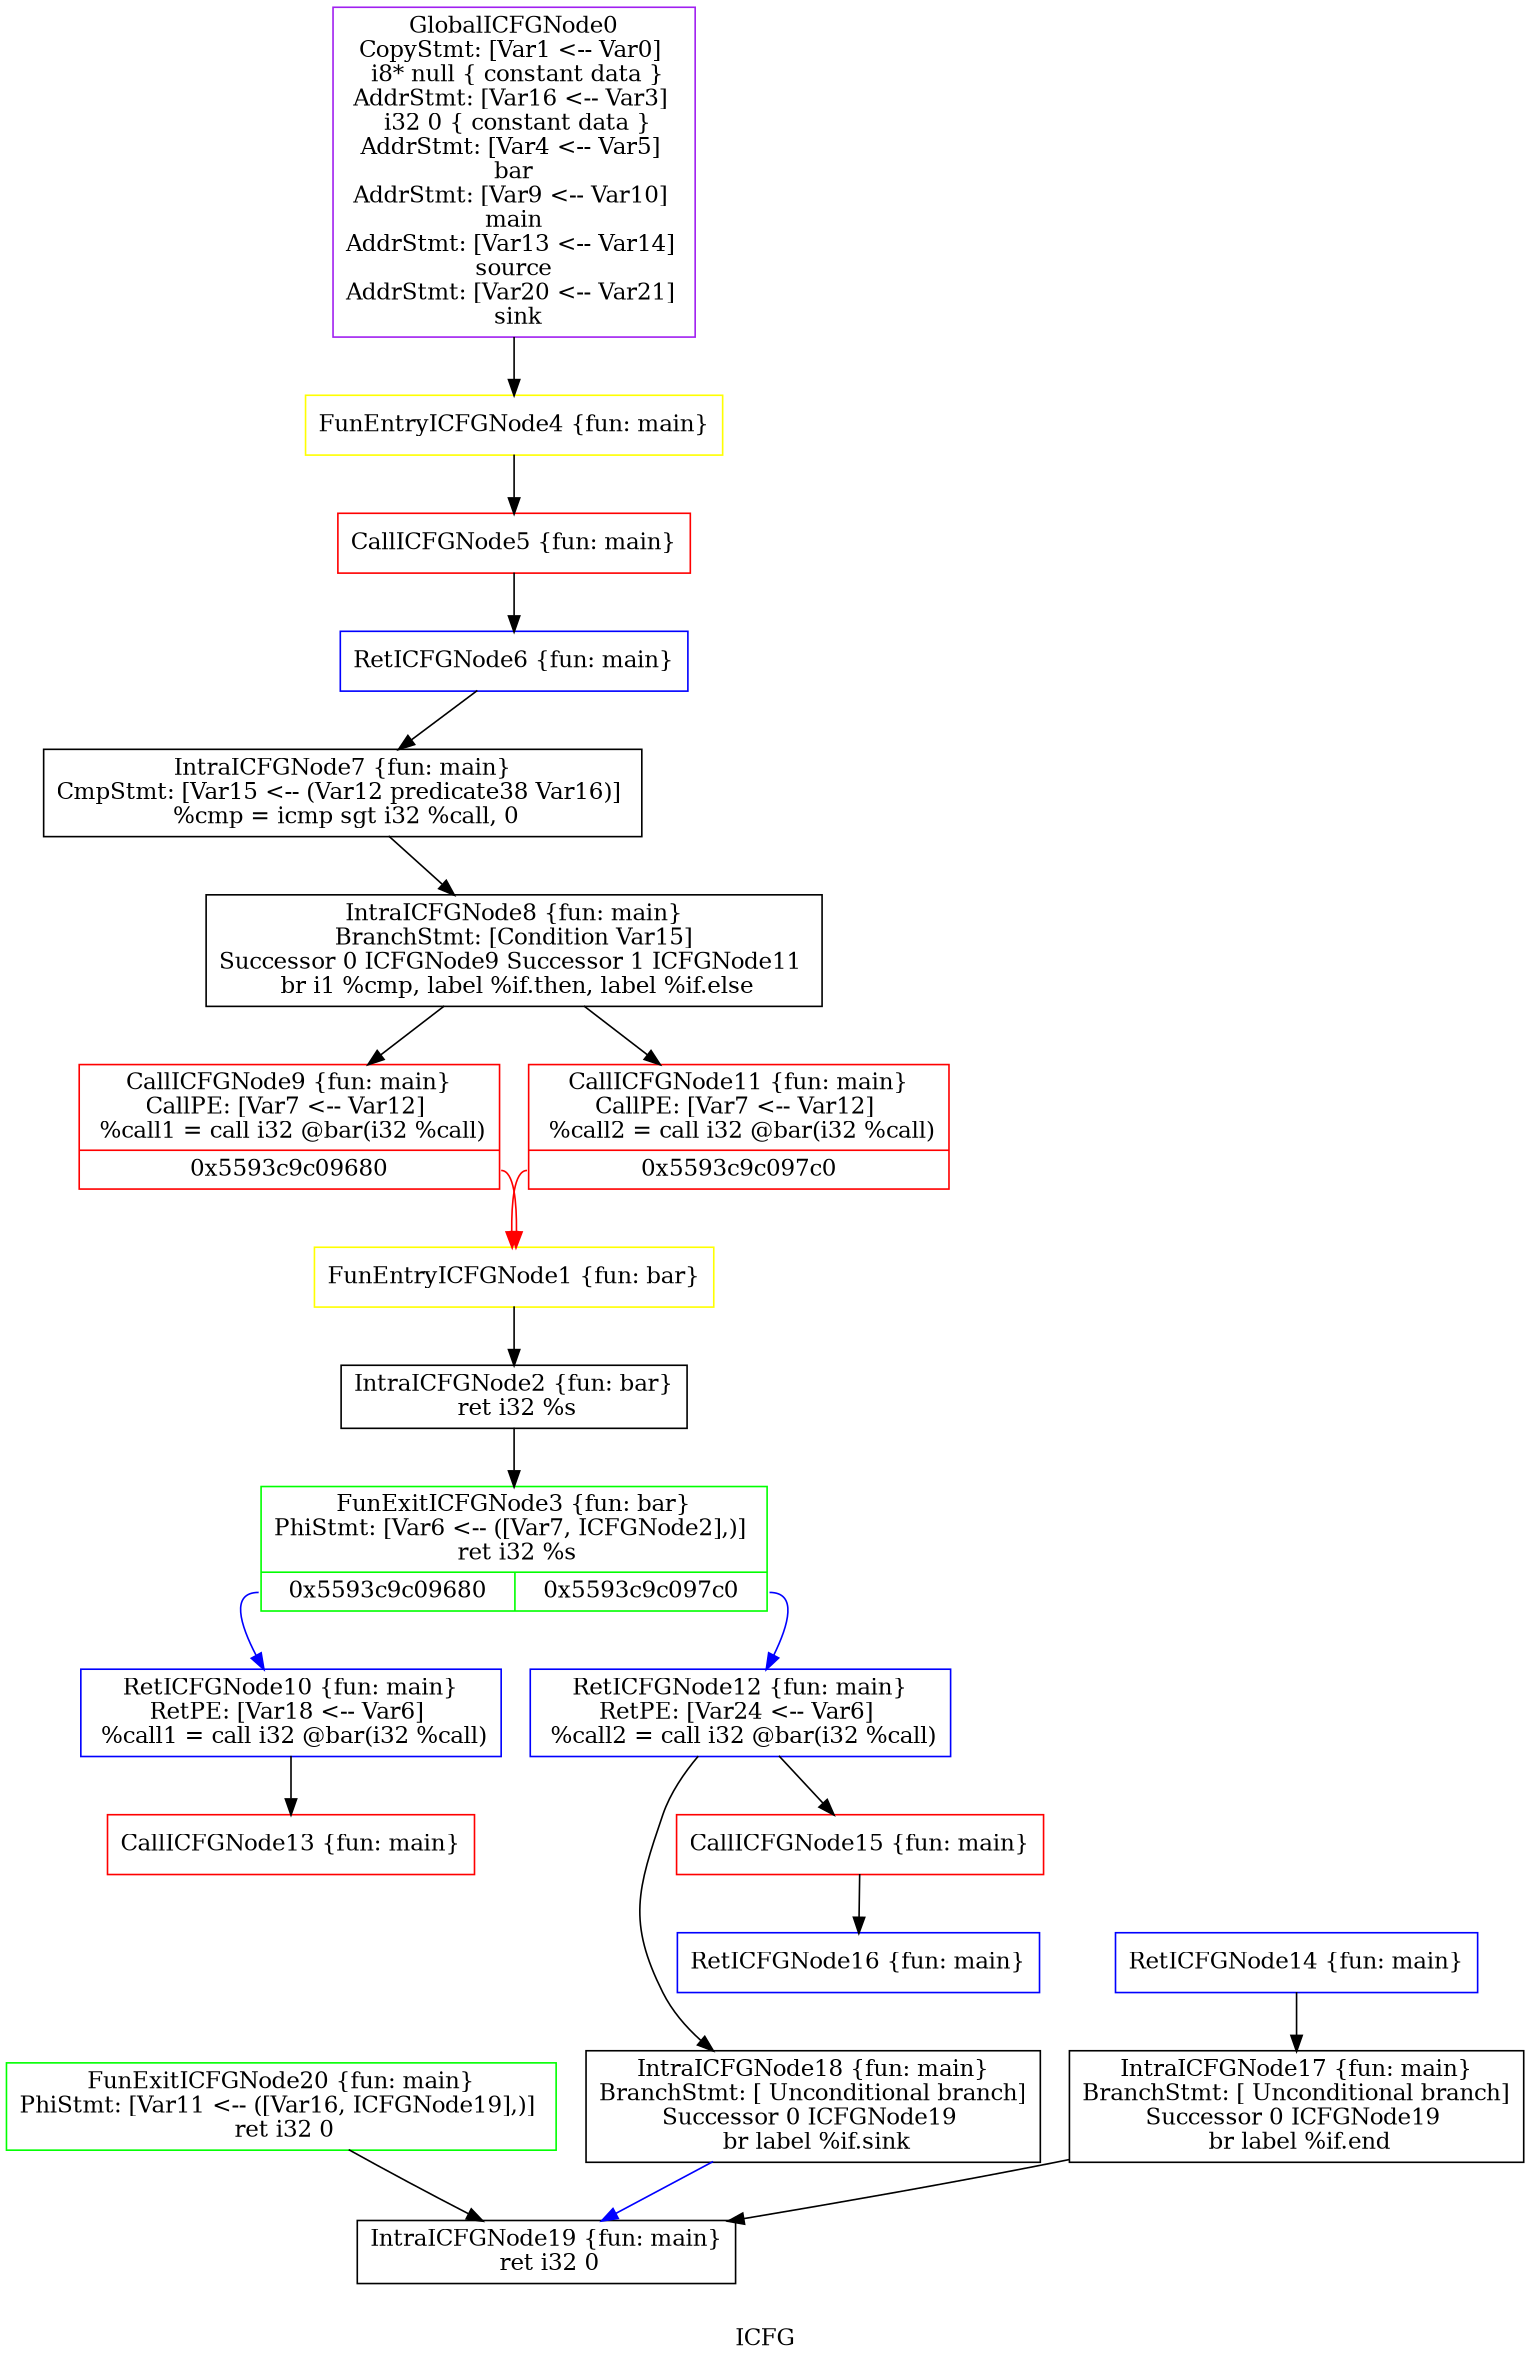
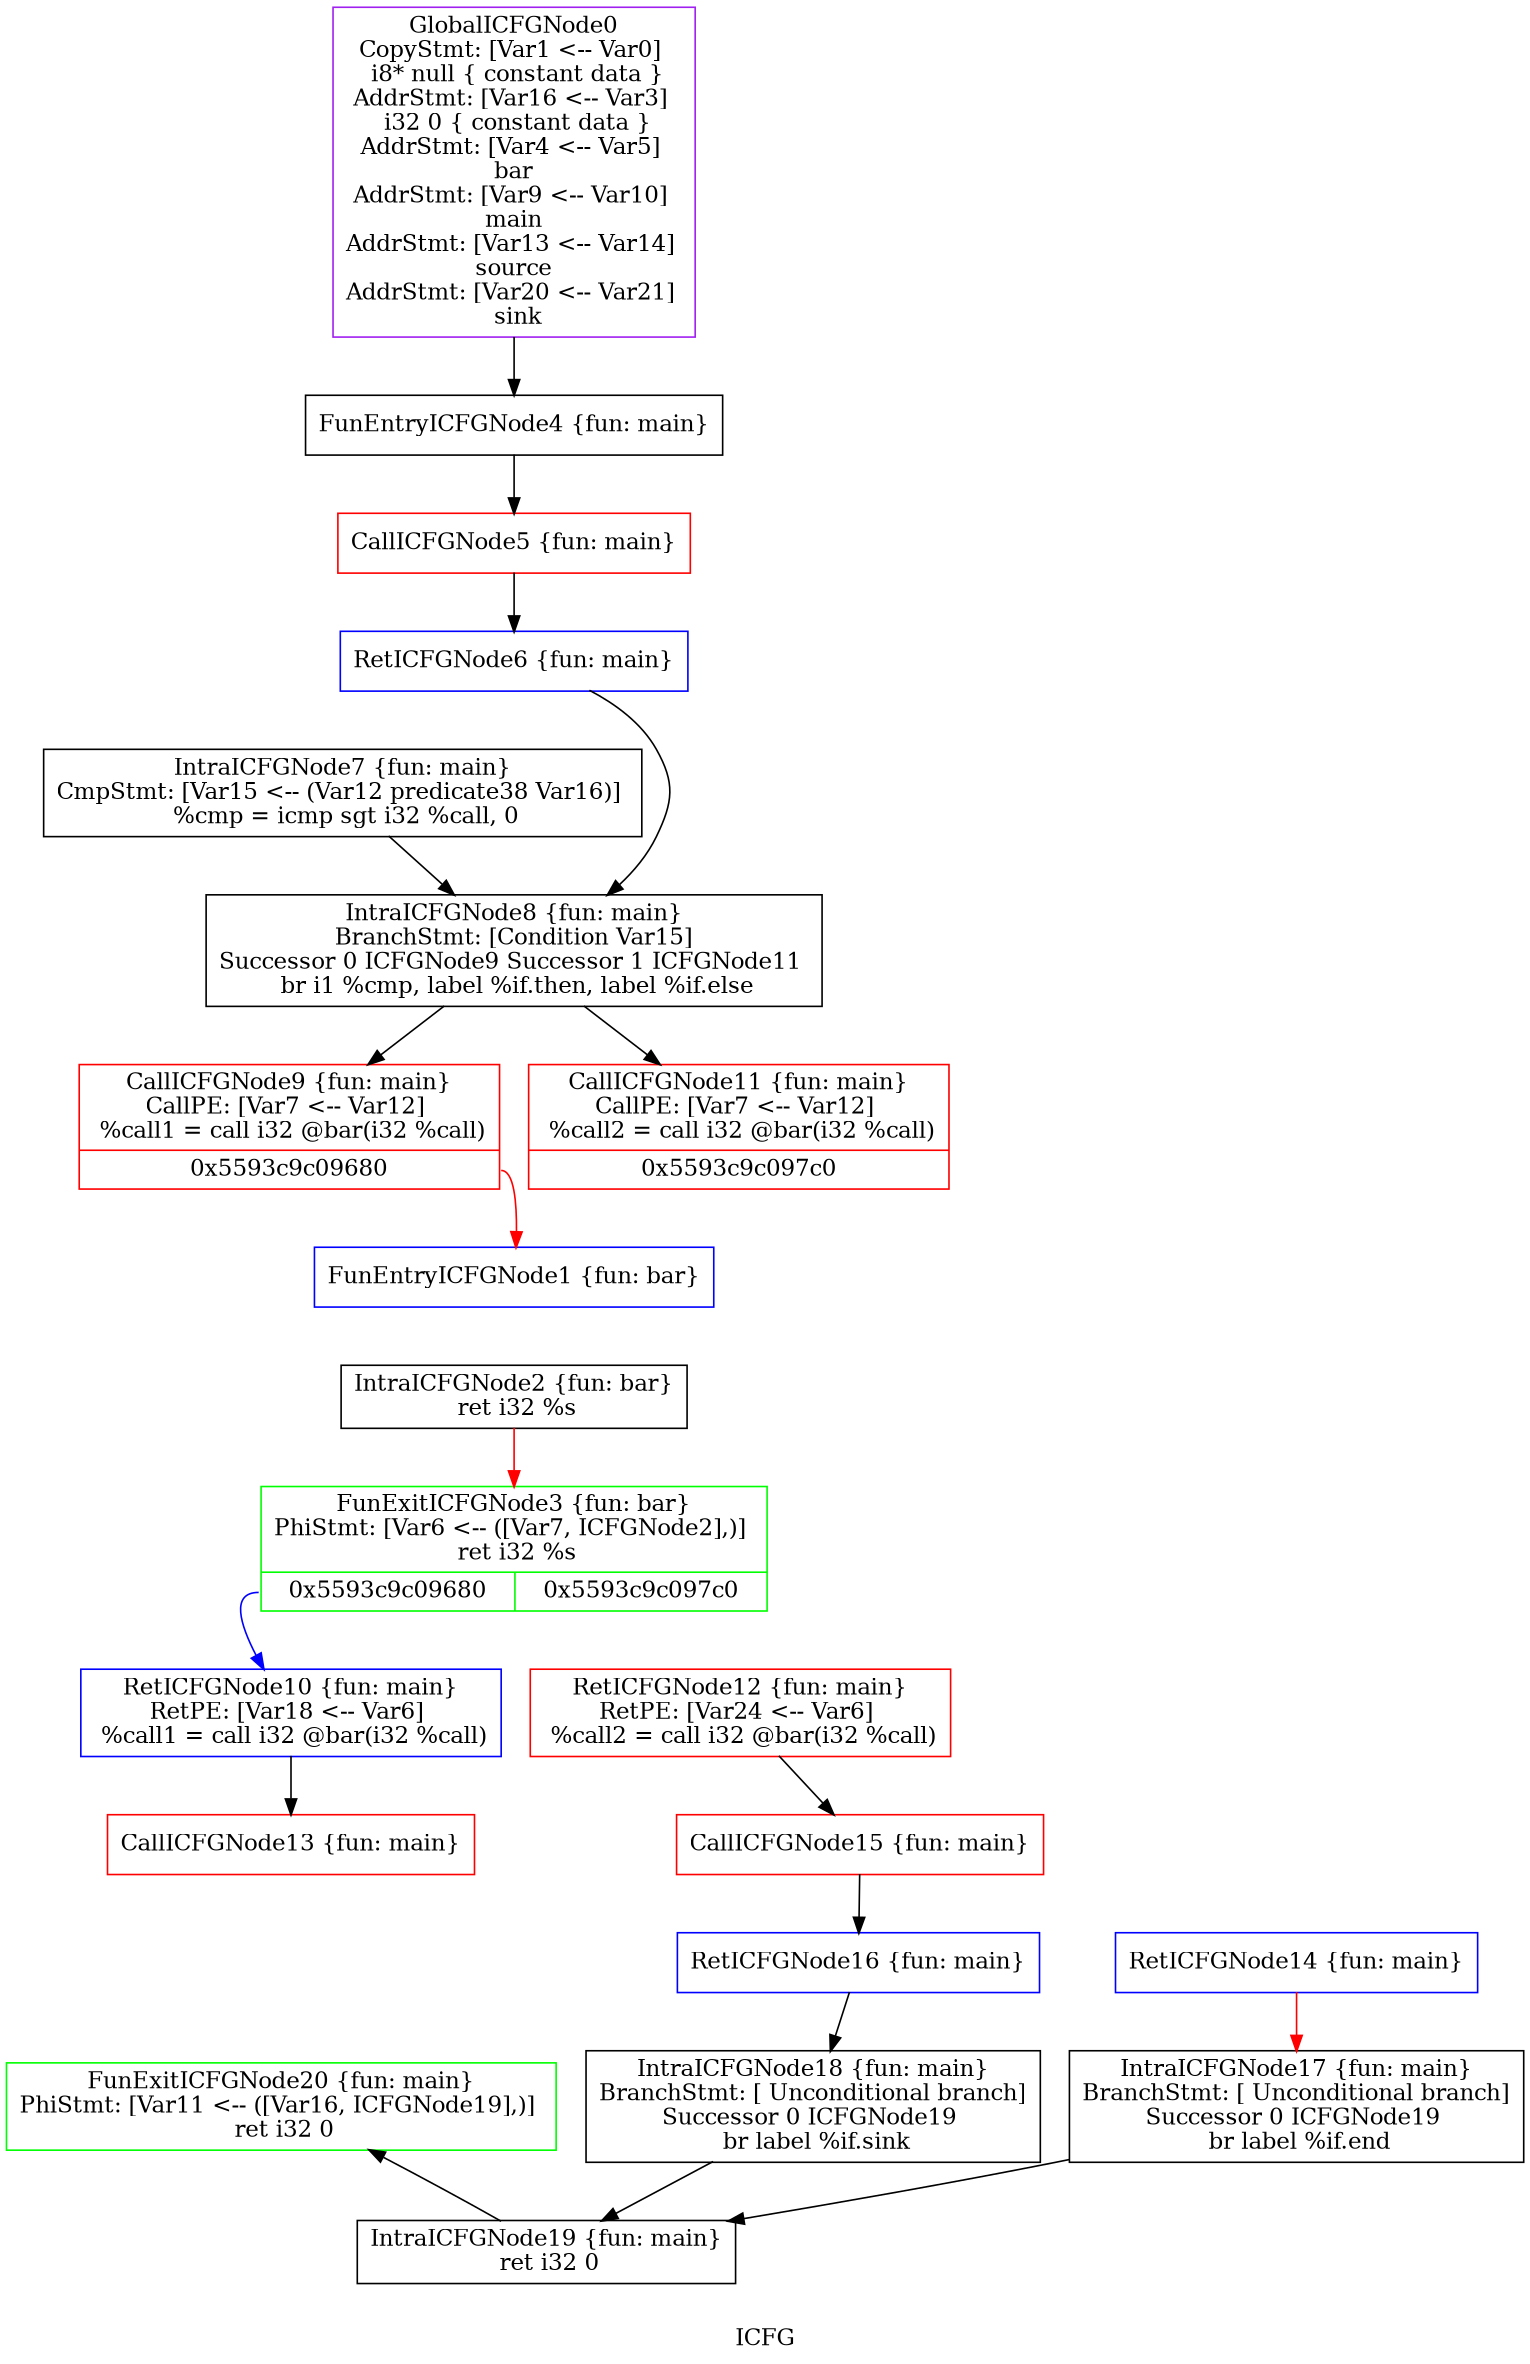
(514, 425) -> (514, 425)
(444, 715) -> (668, 778)
(513, 1198) -> none
(514, 1277) -> (514, 1277)
(514, 1328) -> none
(514, 1449) -> (514, 1449)
(787, 1619) -> none
(740, 1713) -> (740, 1713)
(641, 1900) -> (842, 2014)
(1297, 2014) -> (1297, 2014)
(408, 2182) -> (443, 2189)
(664, 2187) -> (664, 2187)
